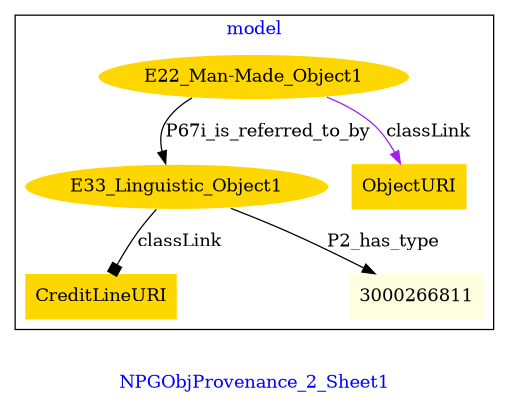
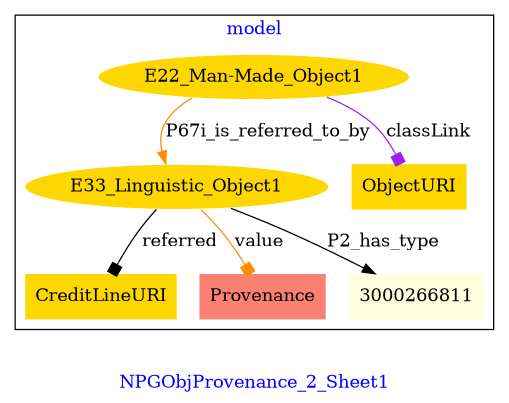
(366, 118) -> (366, 118)
(167, 120) -> (167, 120)
(180, 242) -> (180, 242)
none -> (263, 297)
